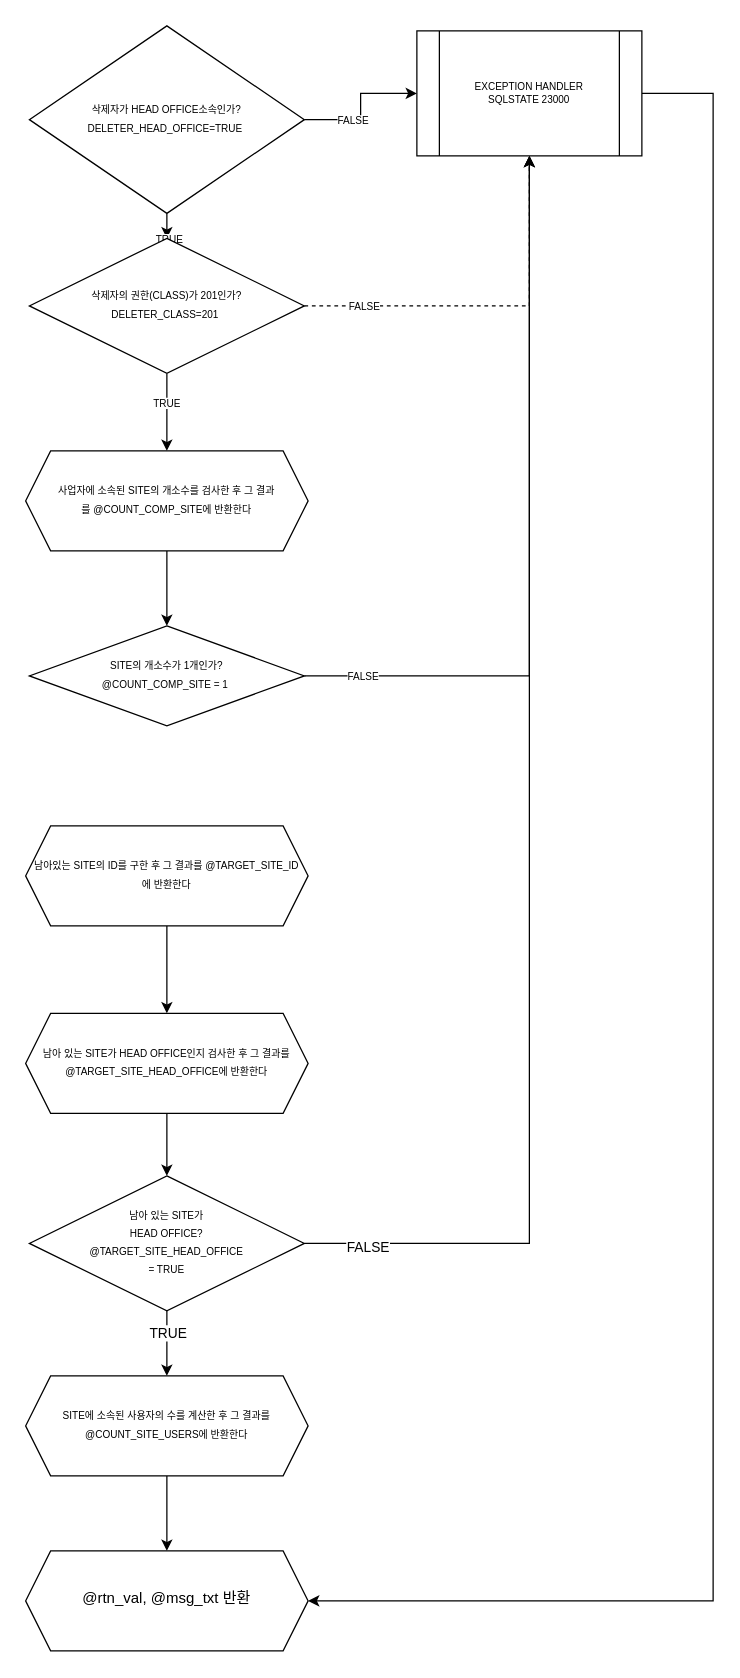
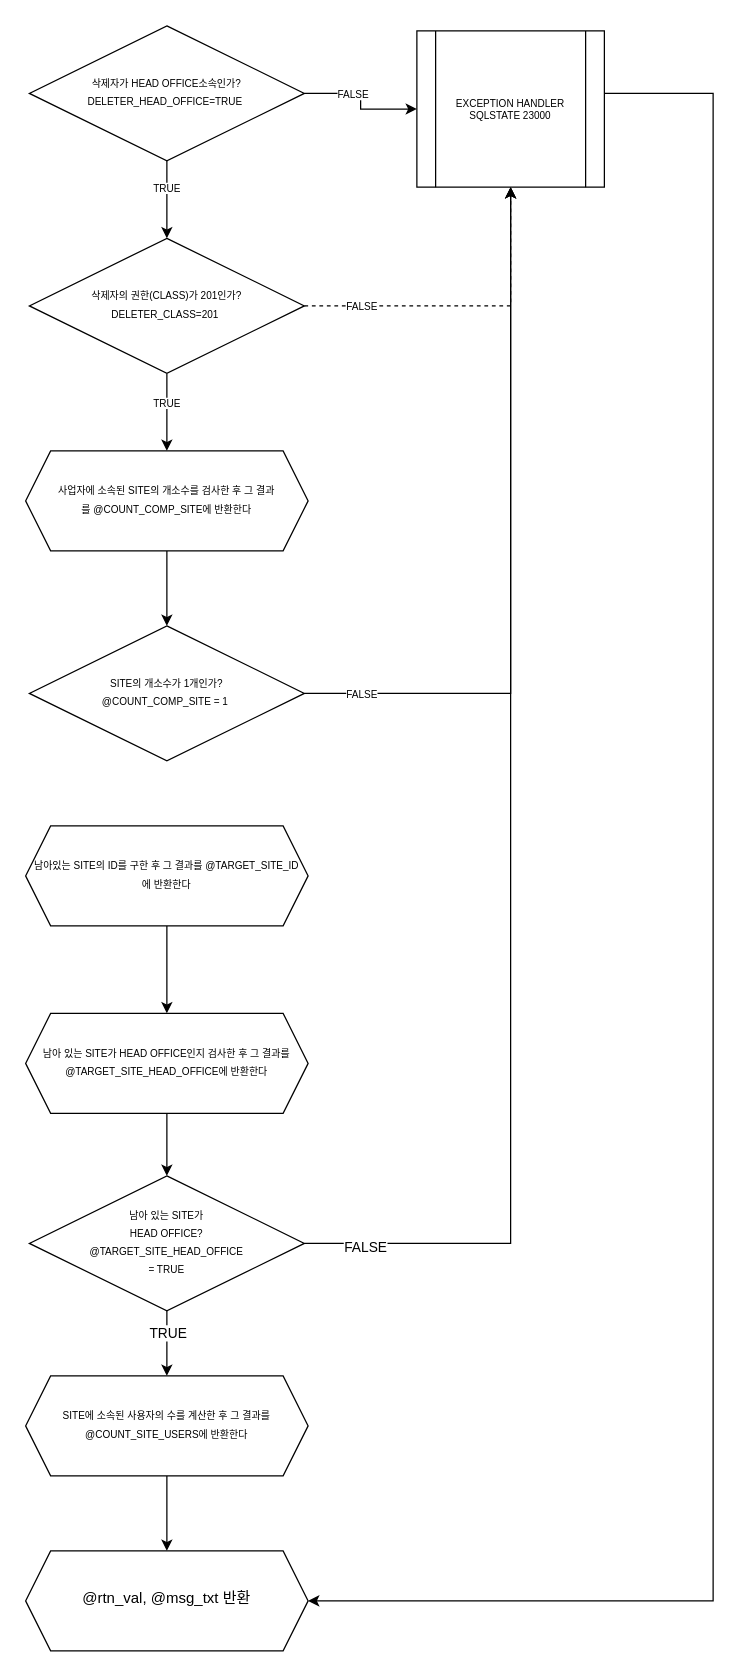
(529, 93) -> (511, 109)
(167, 119) -> (167, 93)
(167, 676) -> (167, 693)
